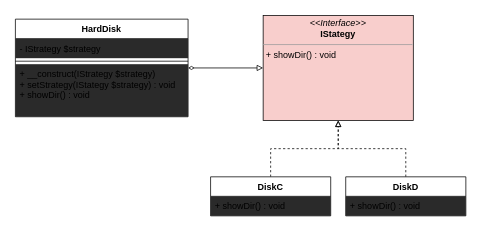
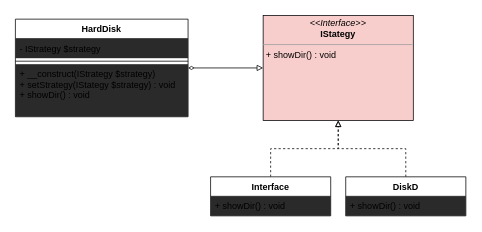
(270, 187) -> (270, 187)
